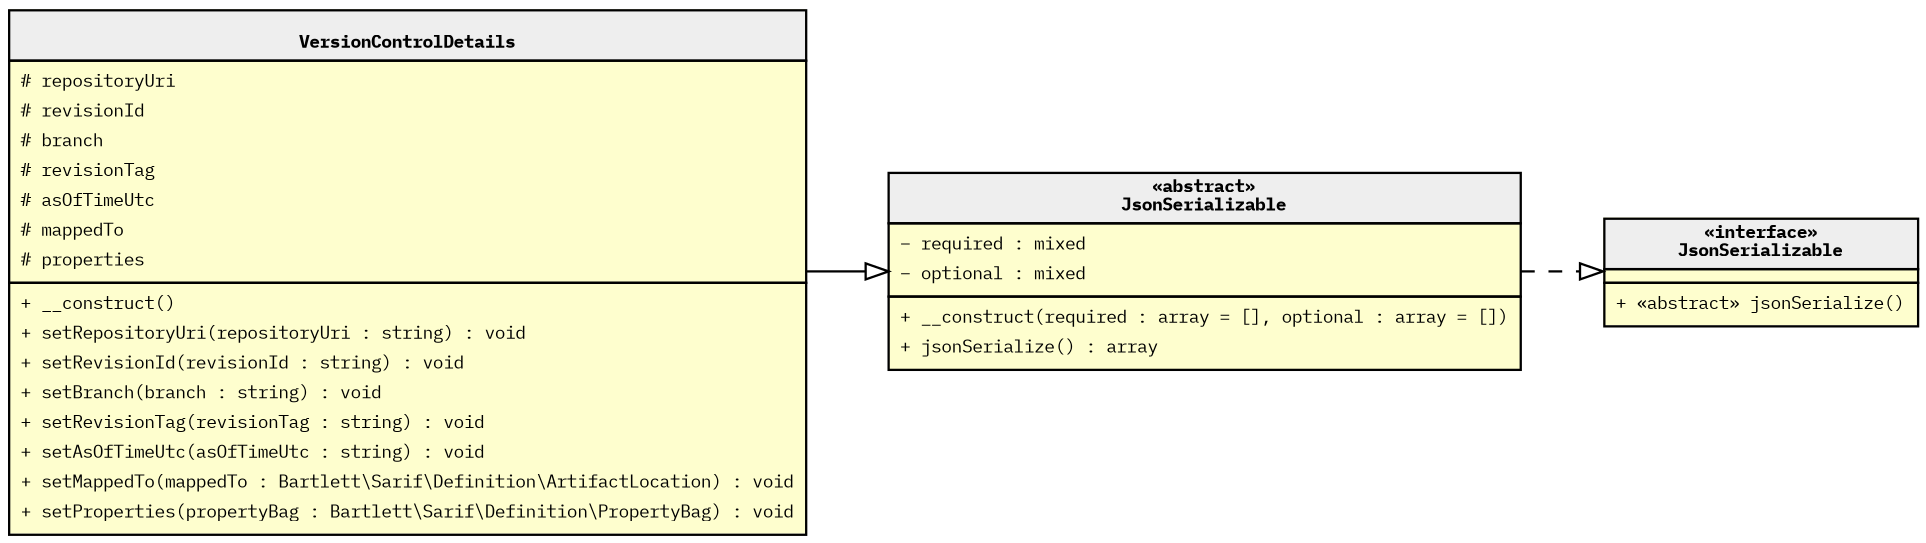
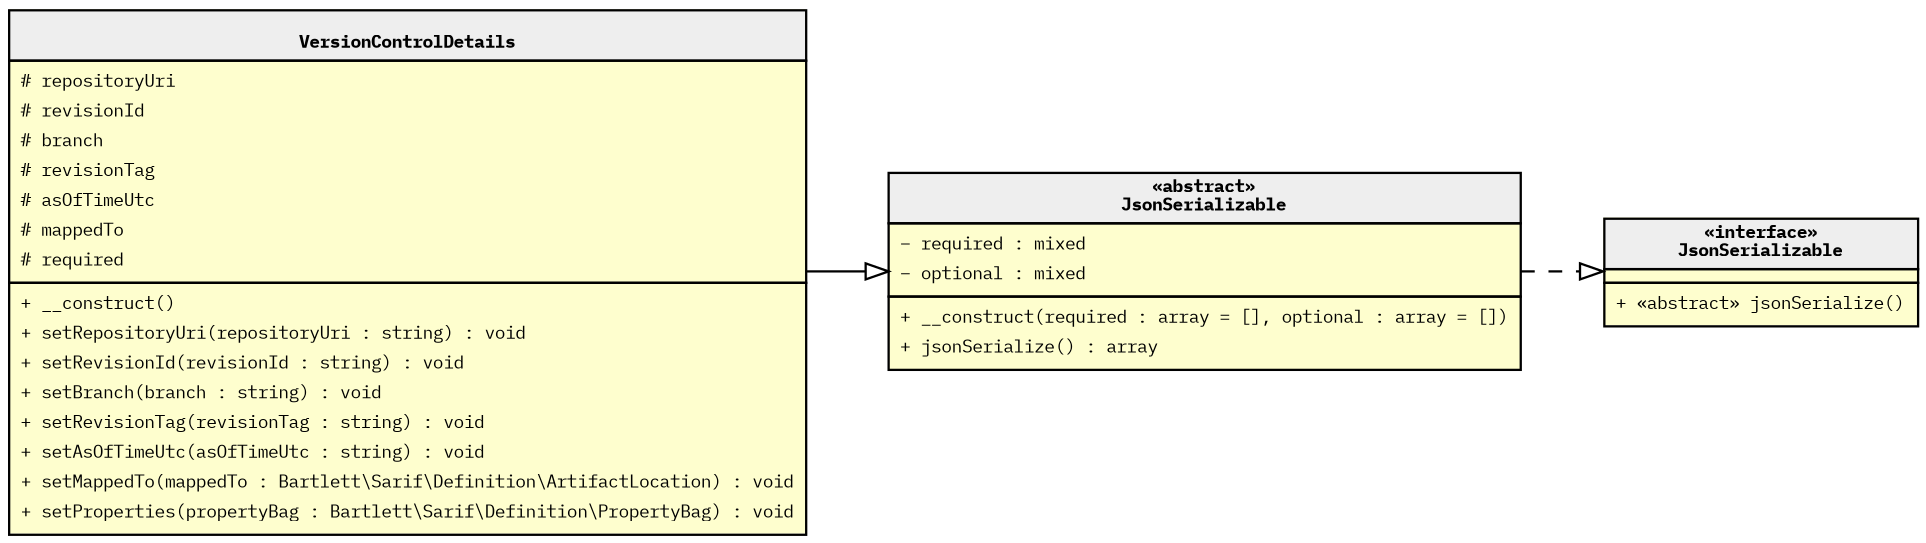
(84, 260) -> (73, 260)
